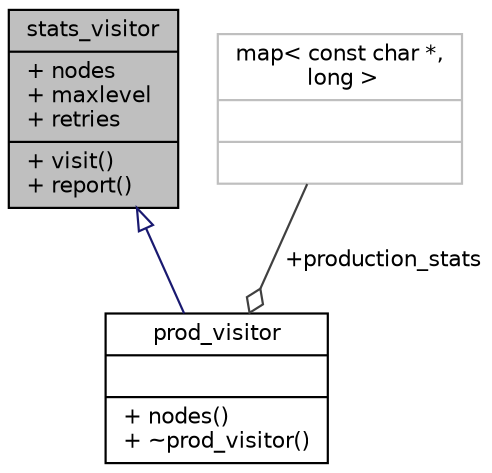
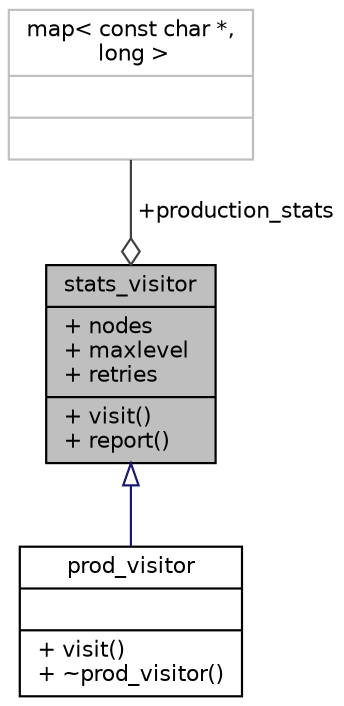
(284, 236) -> (131, 199)
(177, 417) -> (81, 650)
